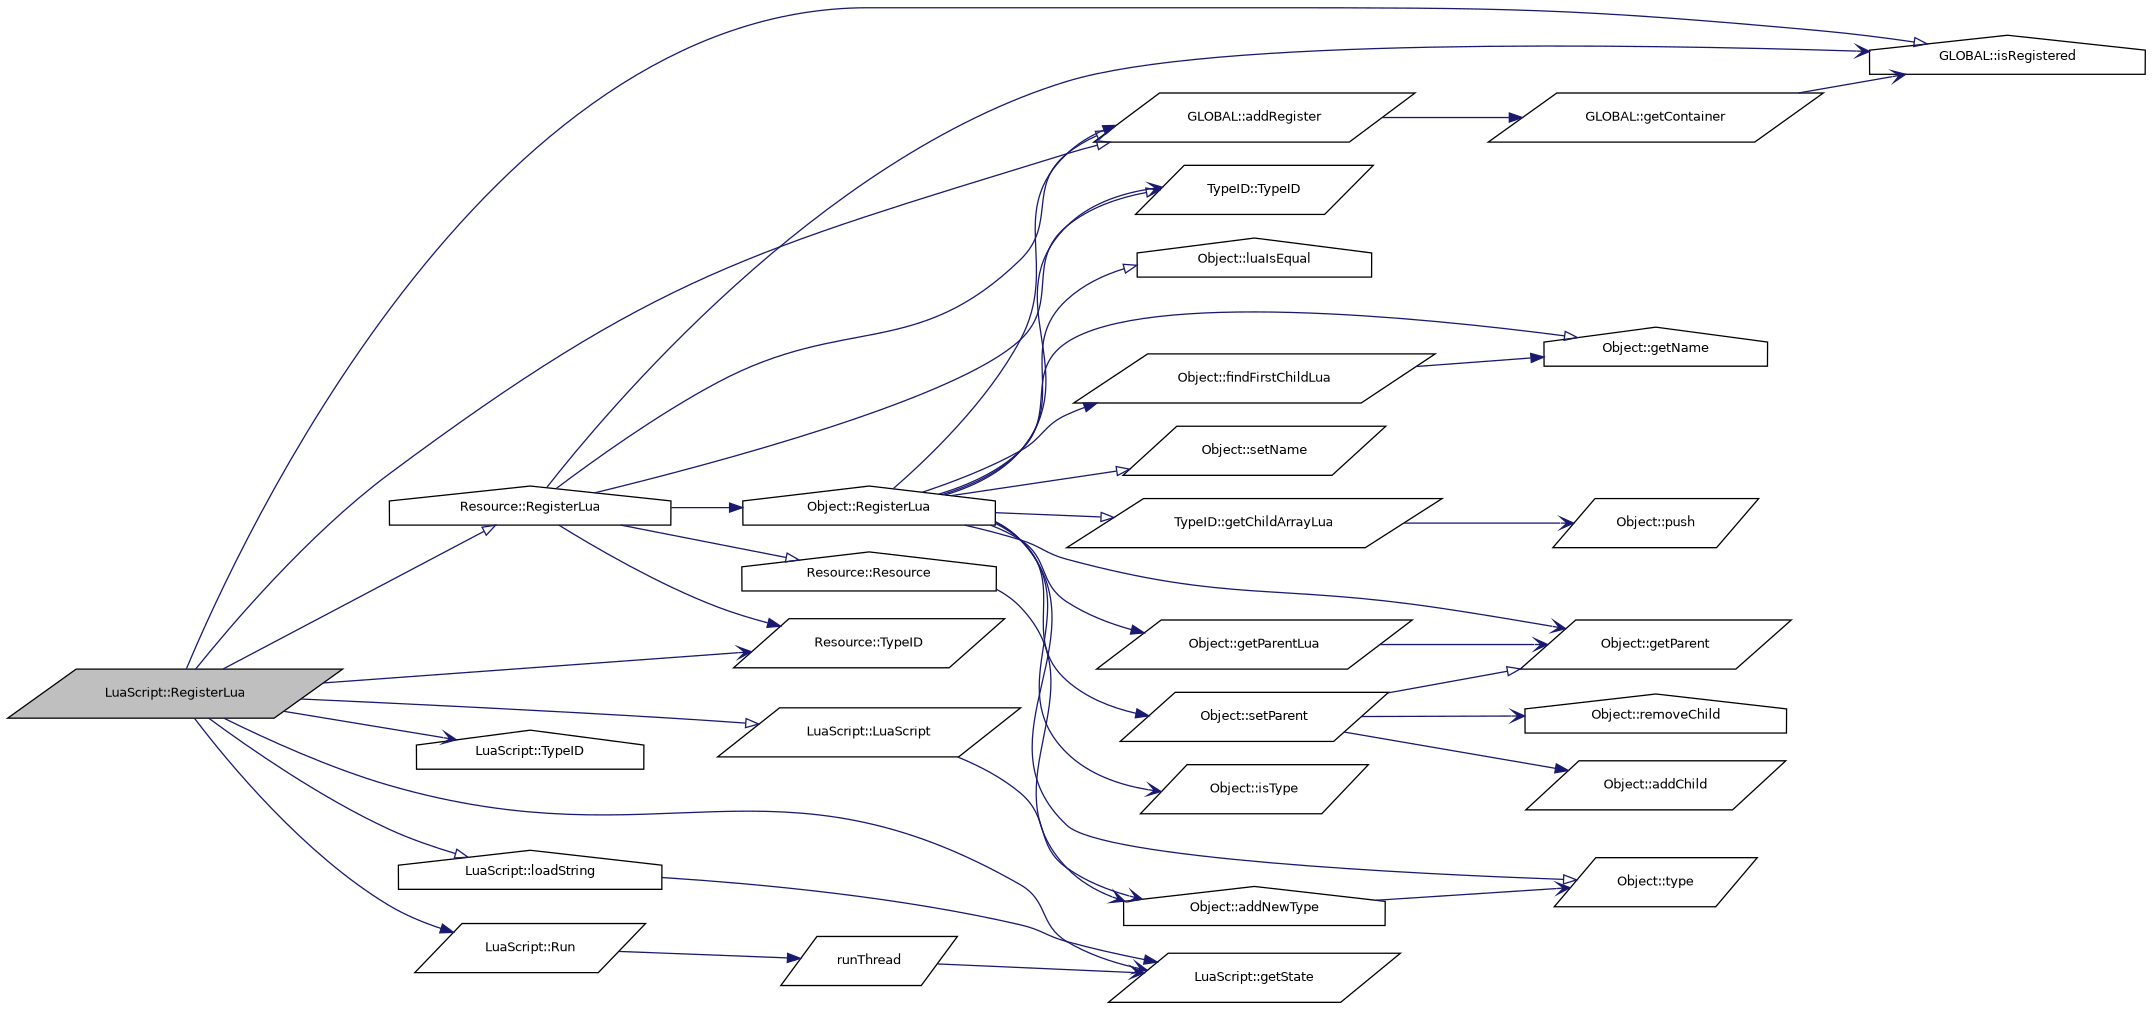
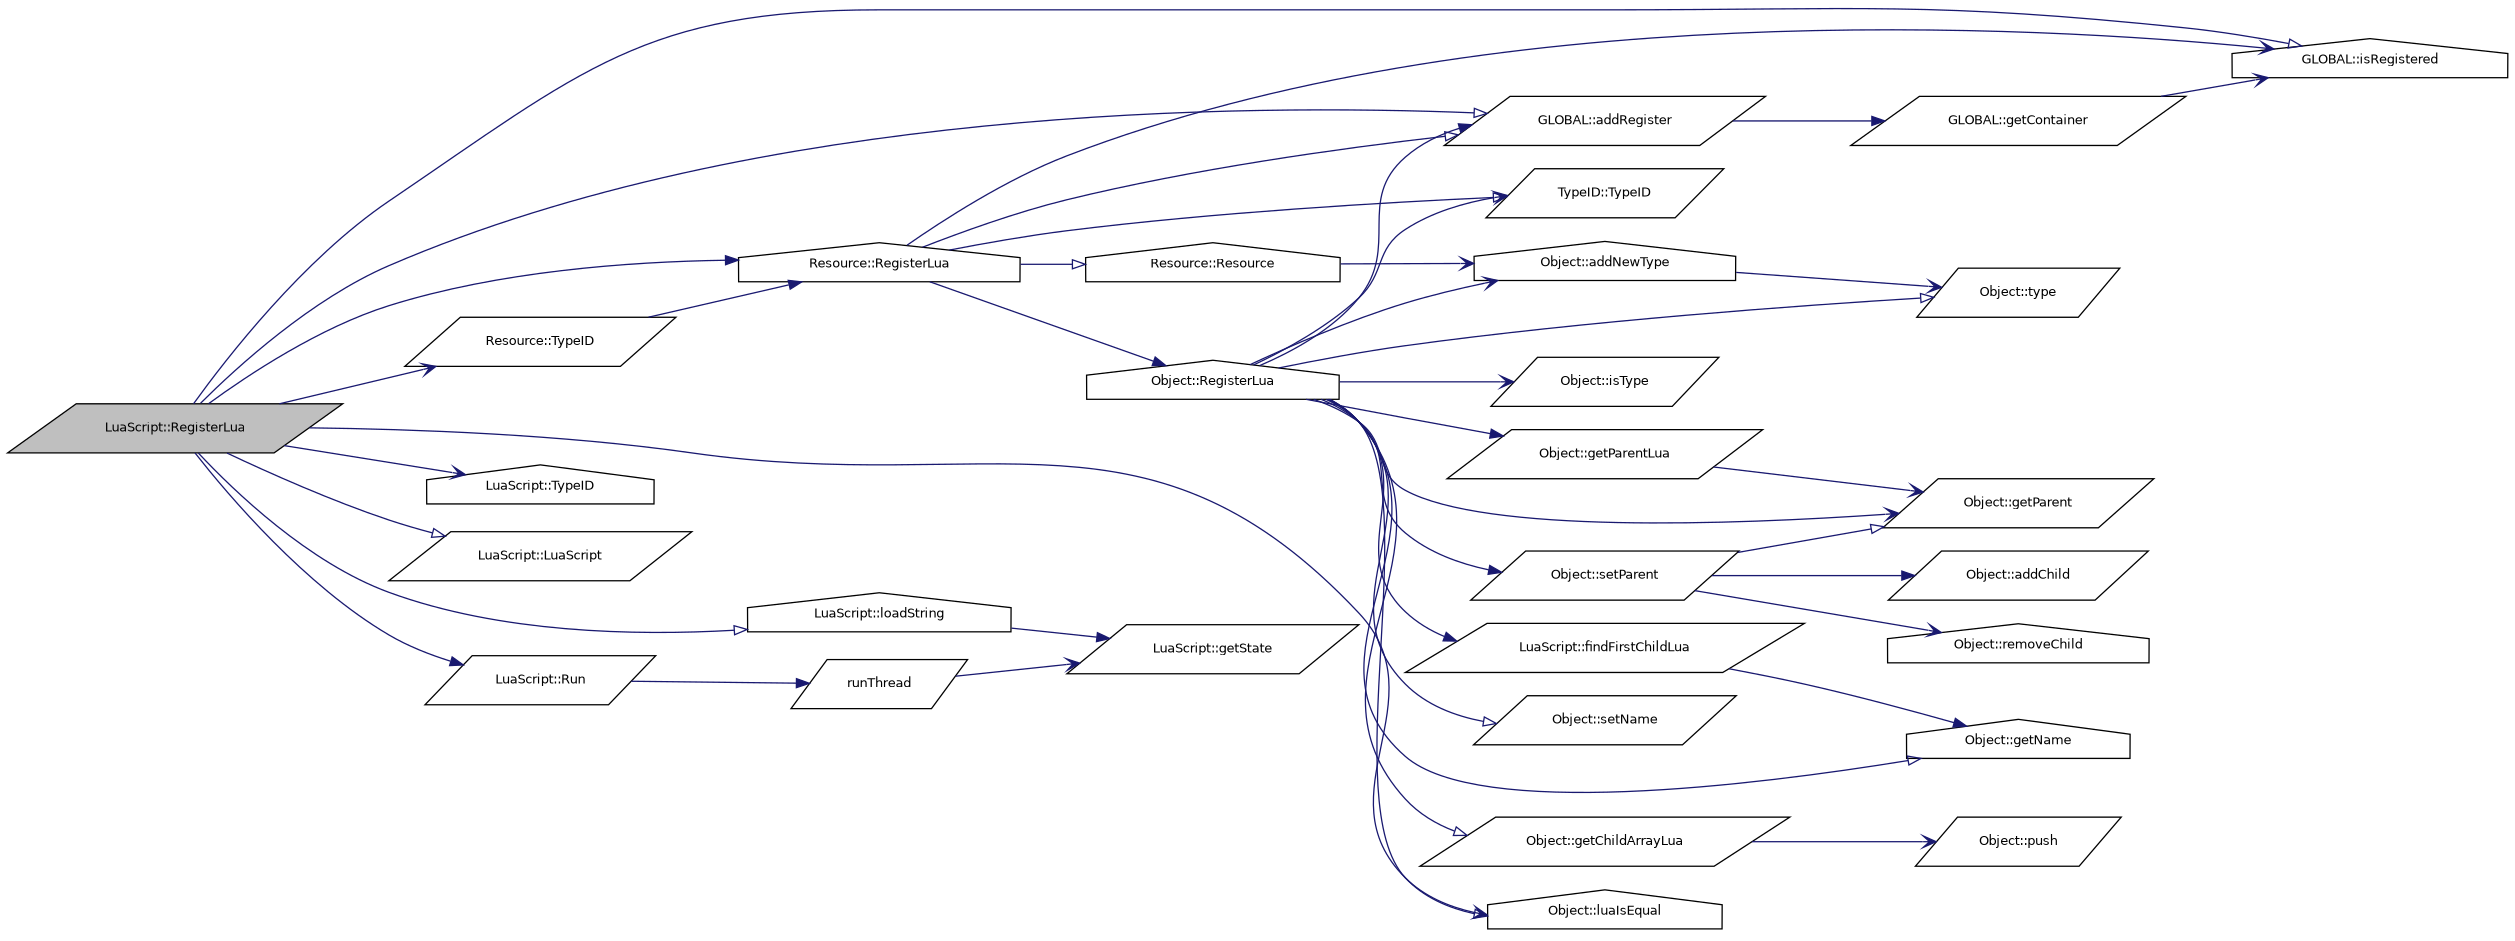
(1254, 378) -> (1605, 648)
(1254, 523) -> (1605, 842)
(660, 581) -> (719, 301)
(353, 600) -> (454, 289)
(1026, 799) -> (1365, 317)
(694, 812) -> (1035, 465)
